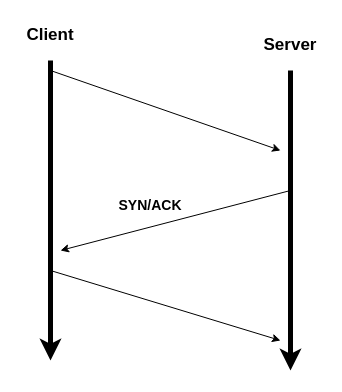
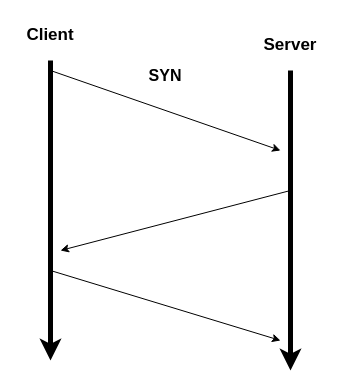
none -> (166, 76)
(151, 206) -> none
